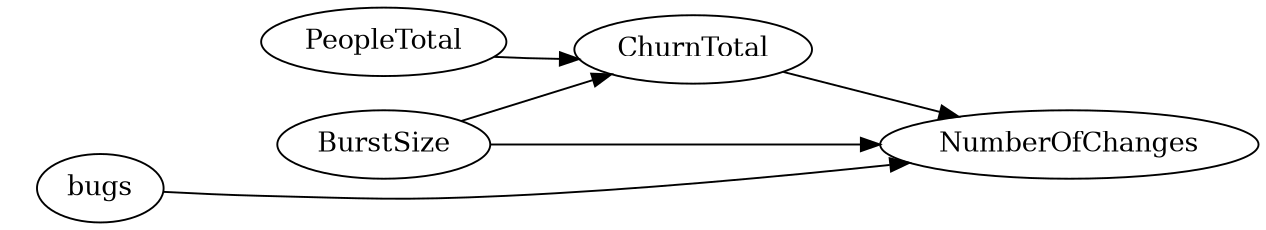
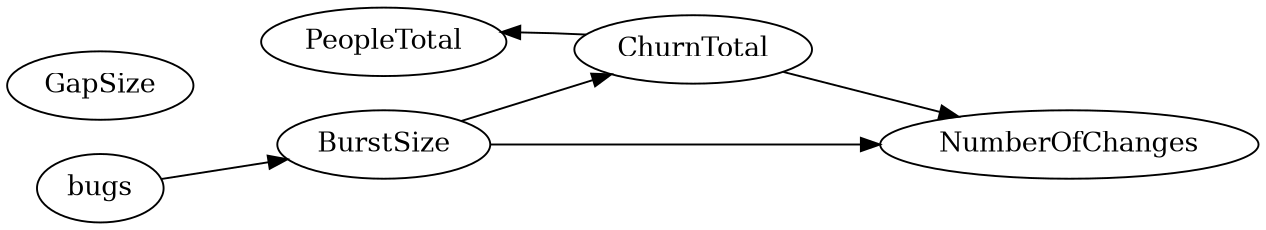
(527, 58) -> (553, 33)
none -> (100, 86)
(527, 195) -> (215, 171)
